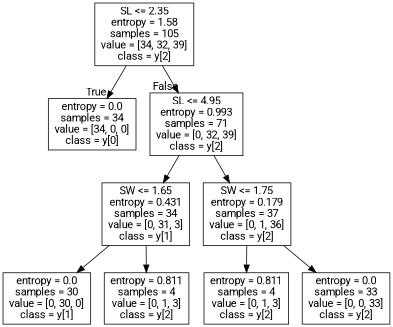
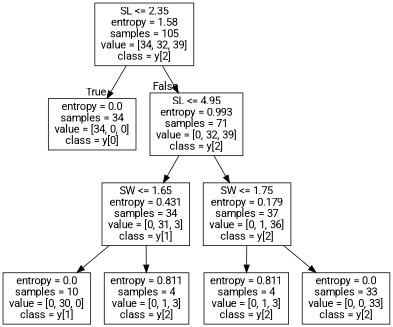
(47, 298) -> (47, 298)
